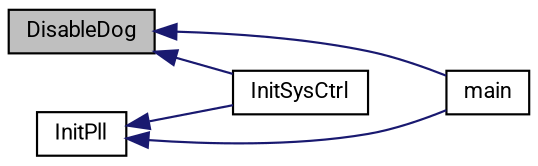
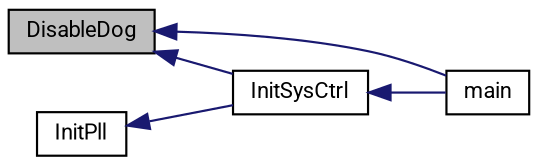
(300, 141) -> (418, 93)
